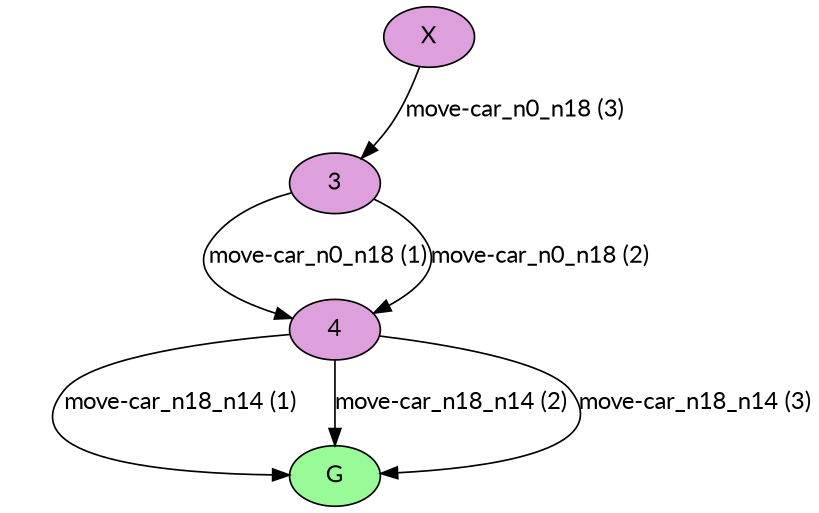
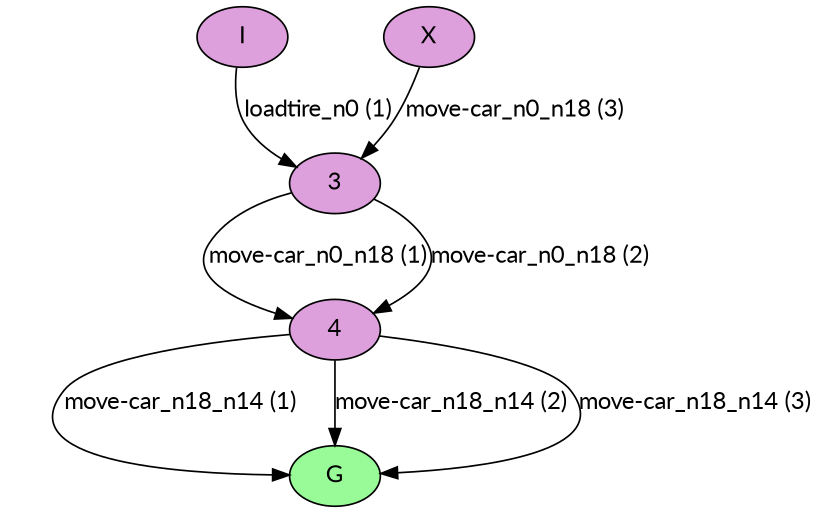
none -> (242, 37)
